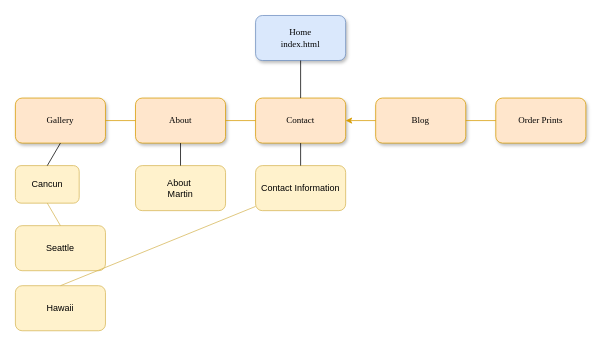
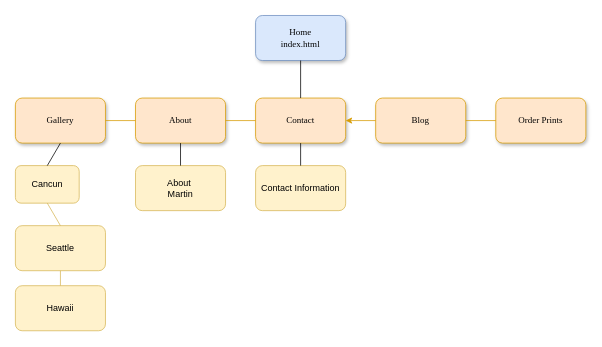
(158, 246) -> (60, 278)
